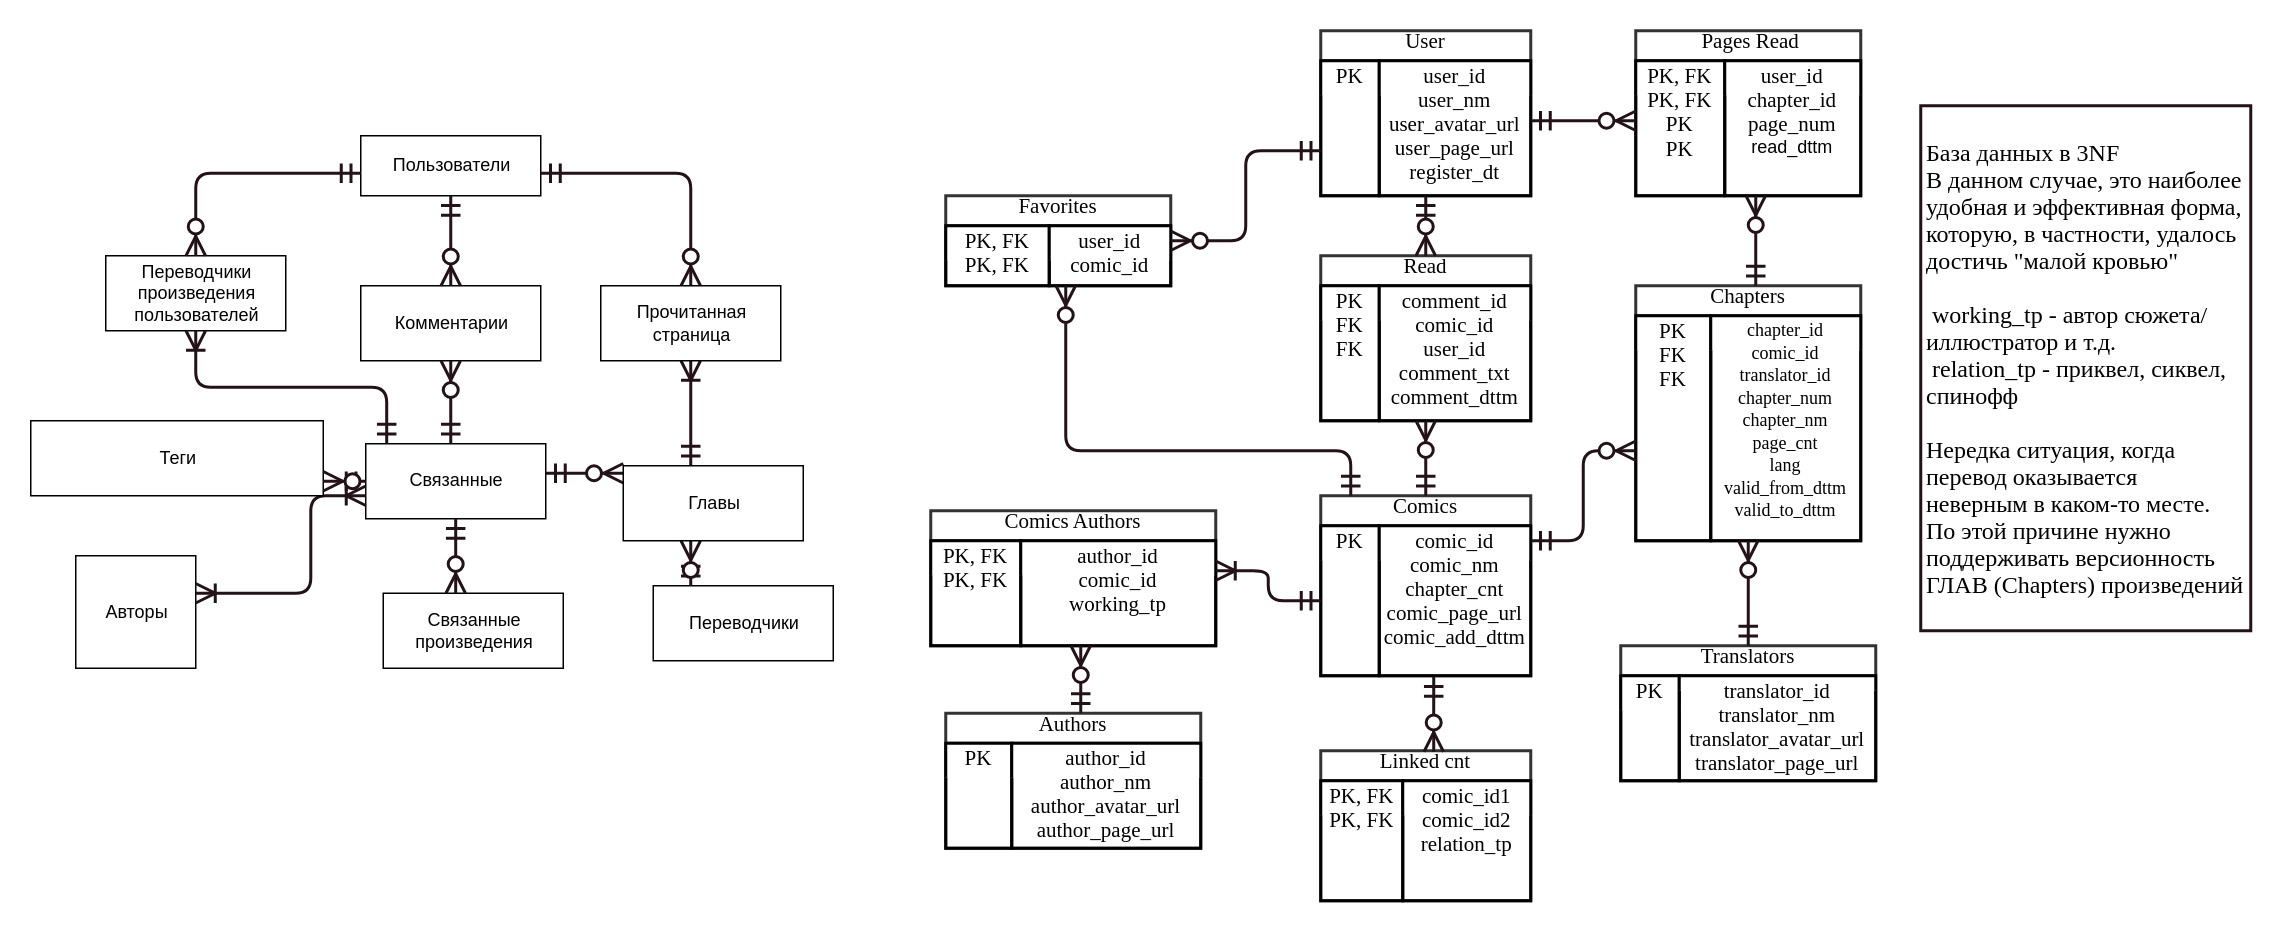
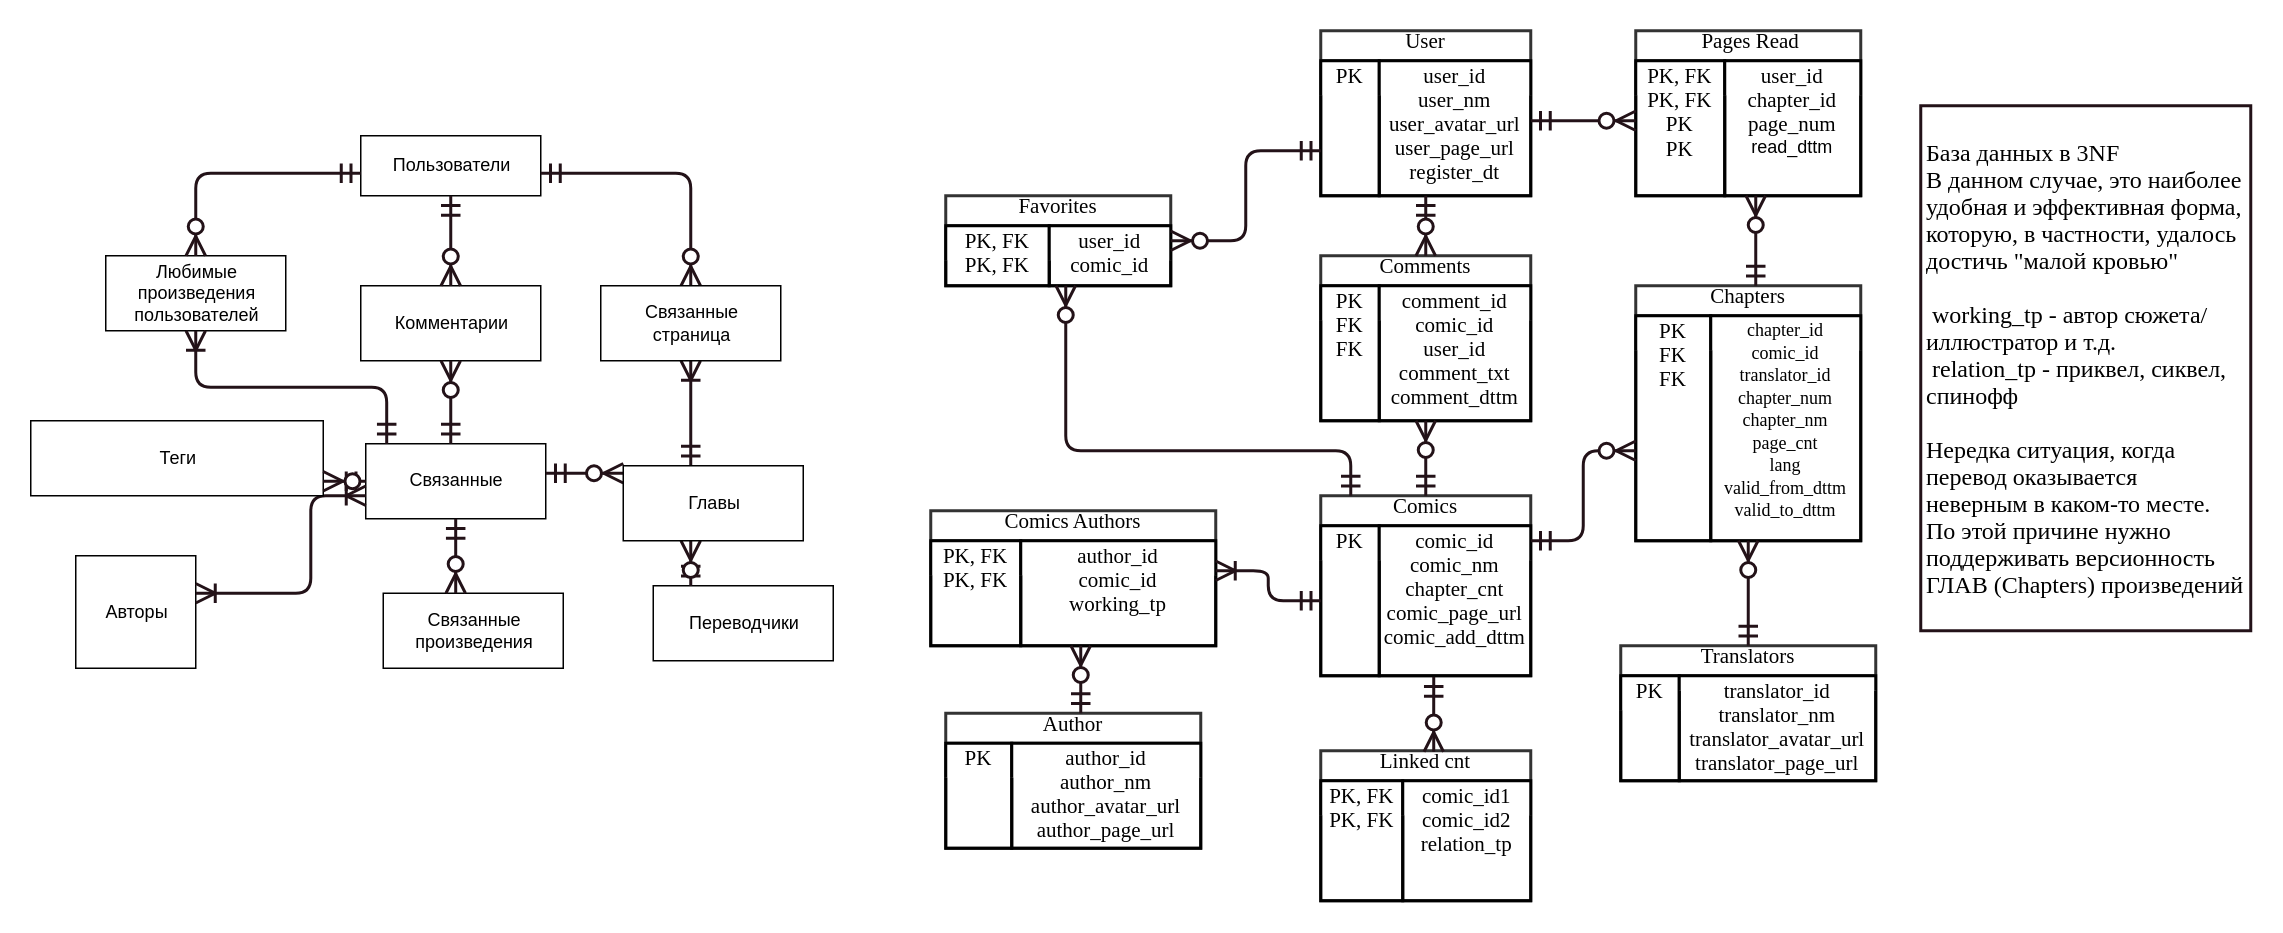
(1426, 266) -> (1426, 266)
(197, 293) -> (197, 293)
(692, 323) -> (692, 323)
(1073, 724) -> (1073, 724)
